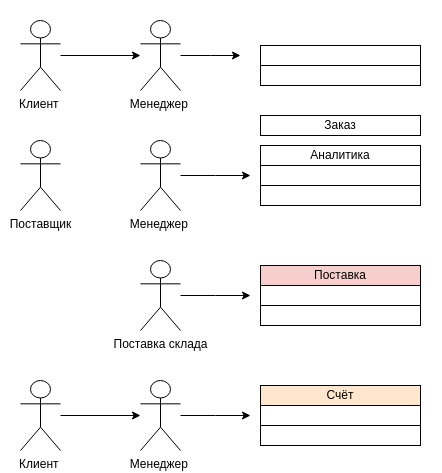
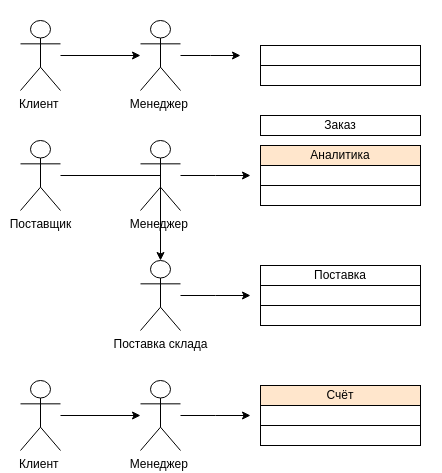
(341, 156) -> (341, 156)
none -> (110, 176)
(341, 276) -> (341, 276)
